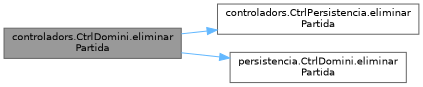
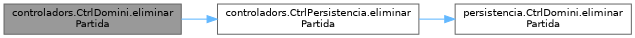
(200, 55) -> (432, 19)
